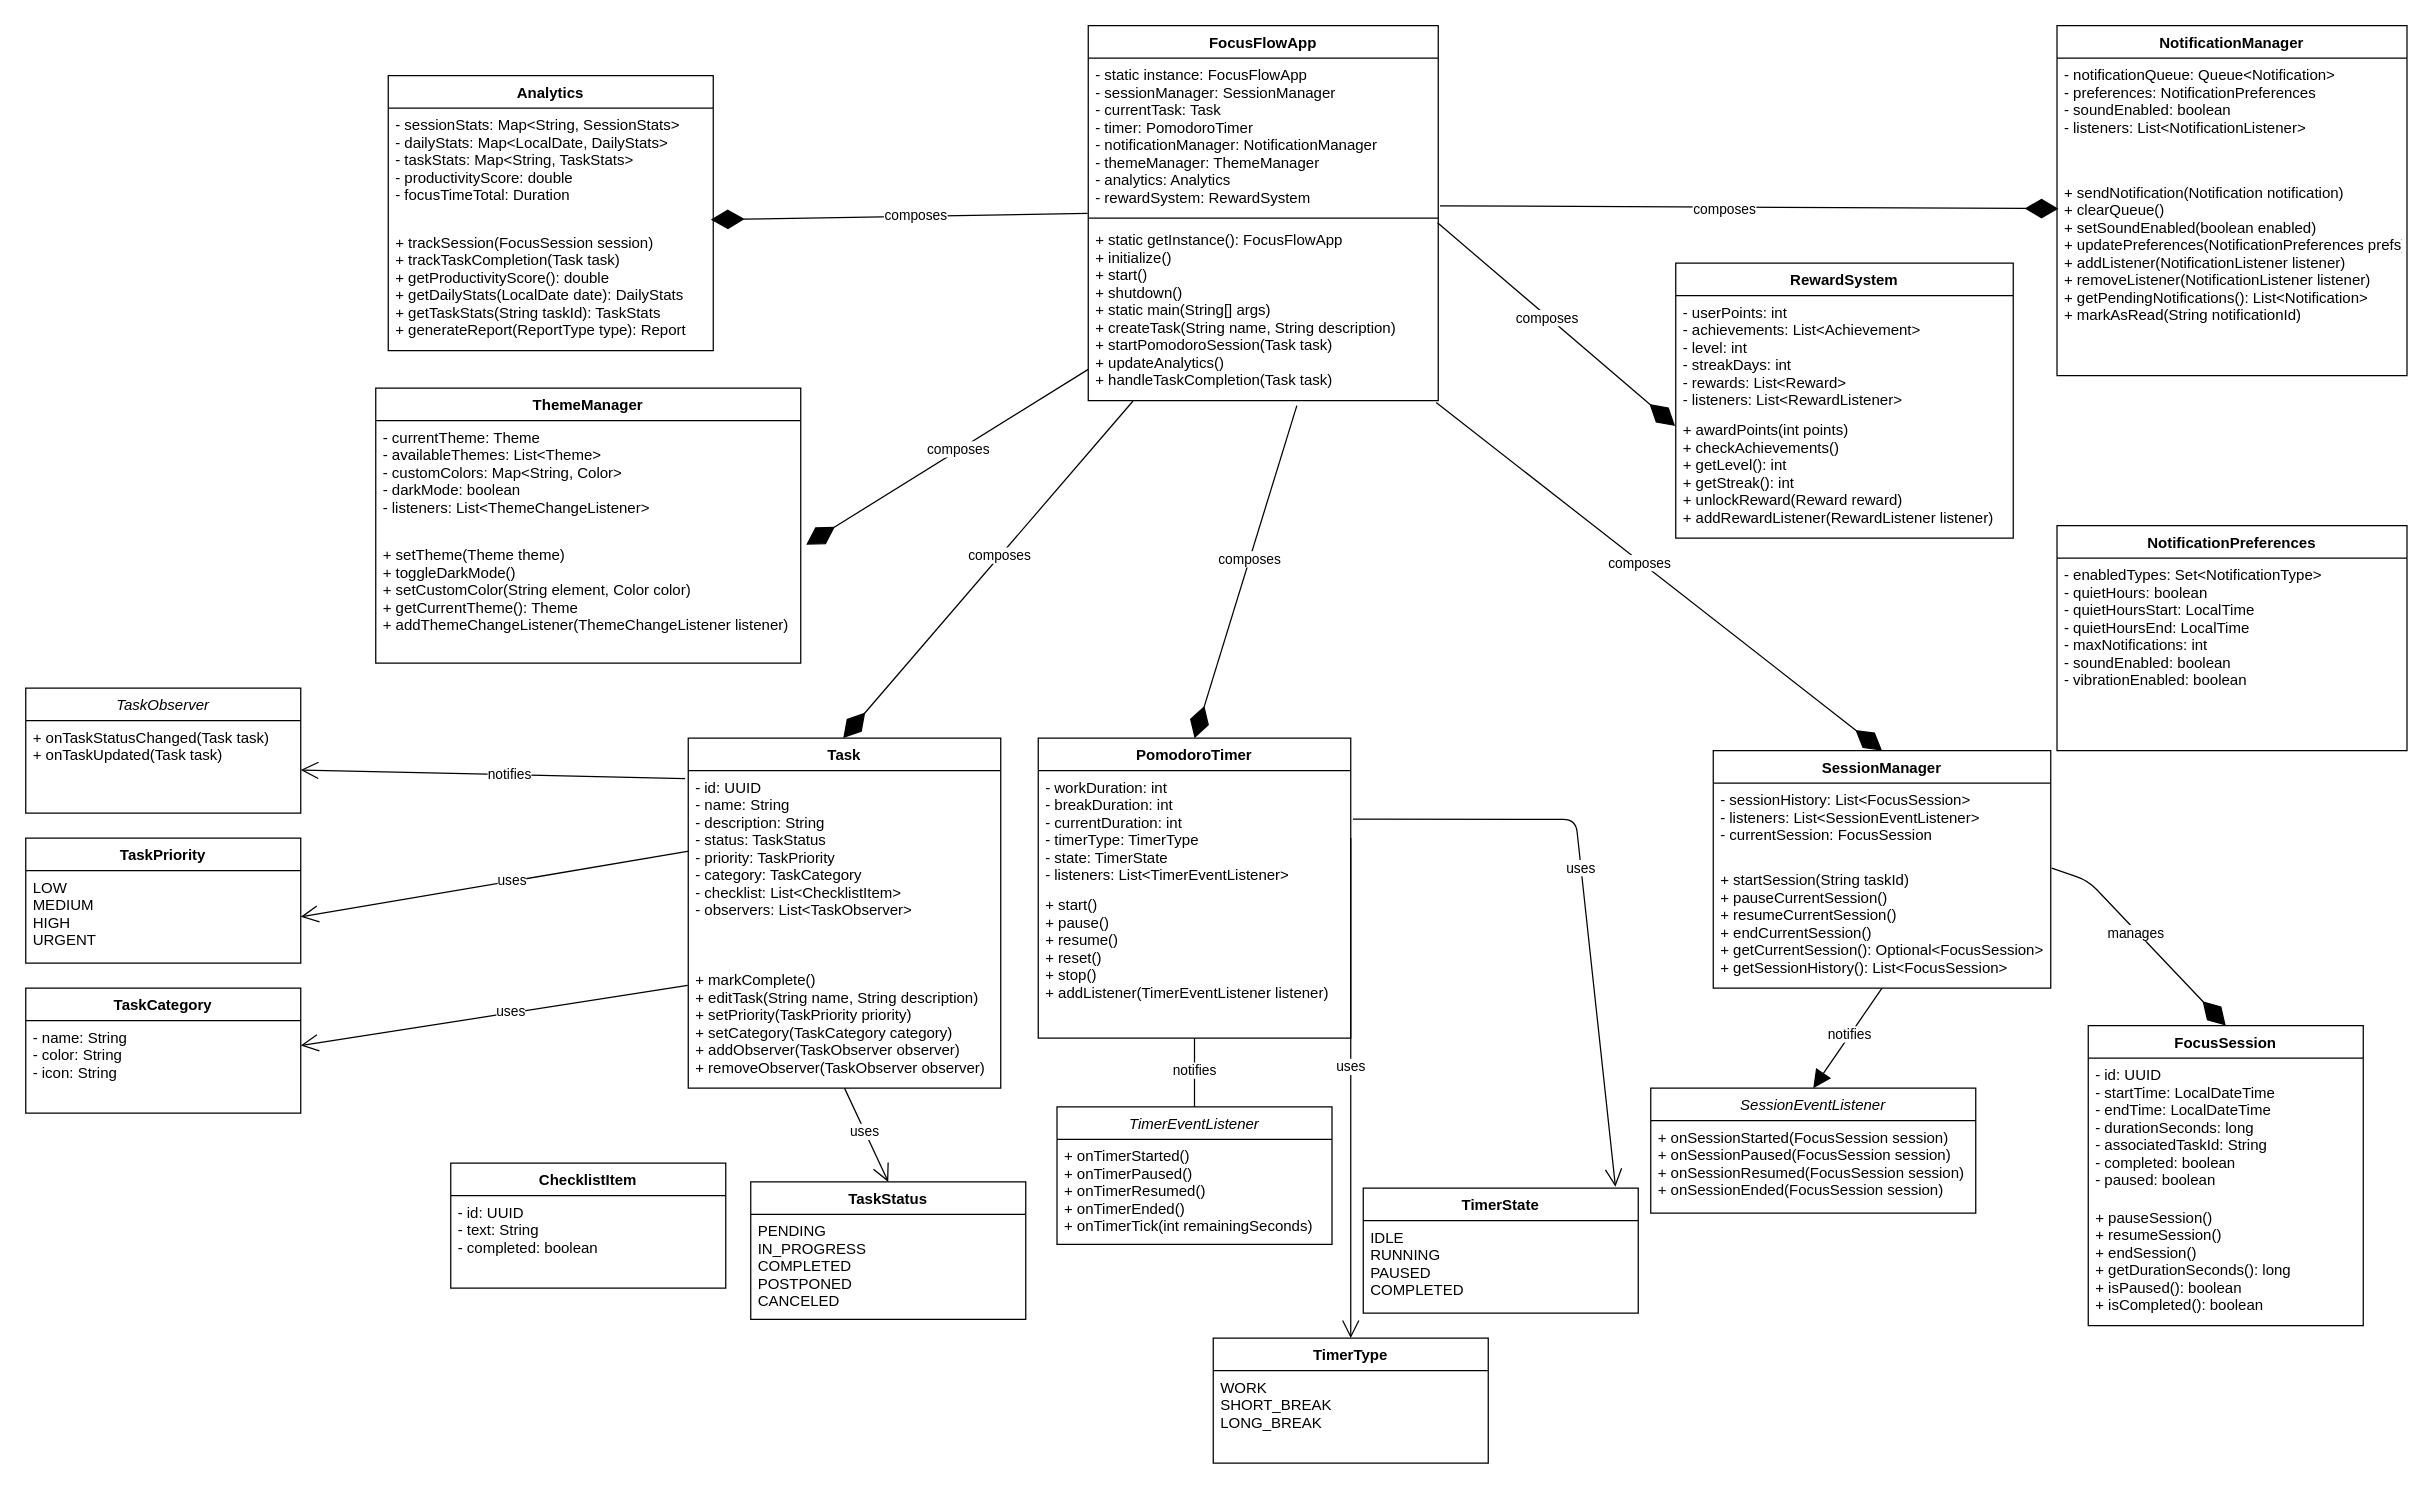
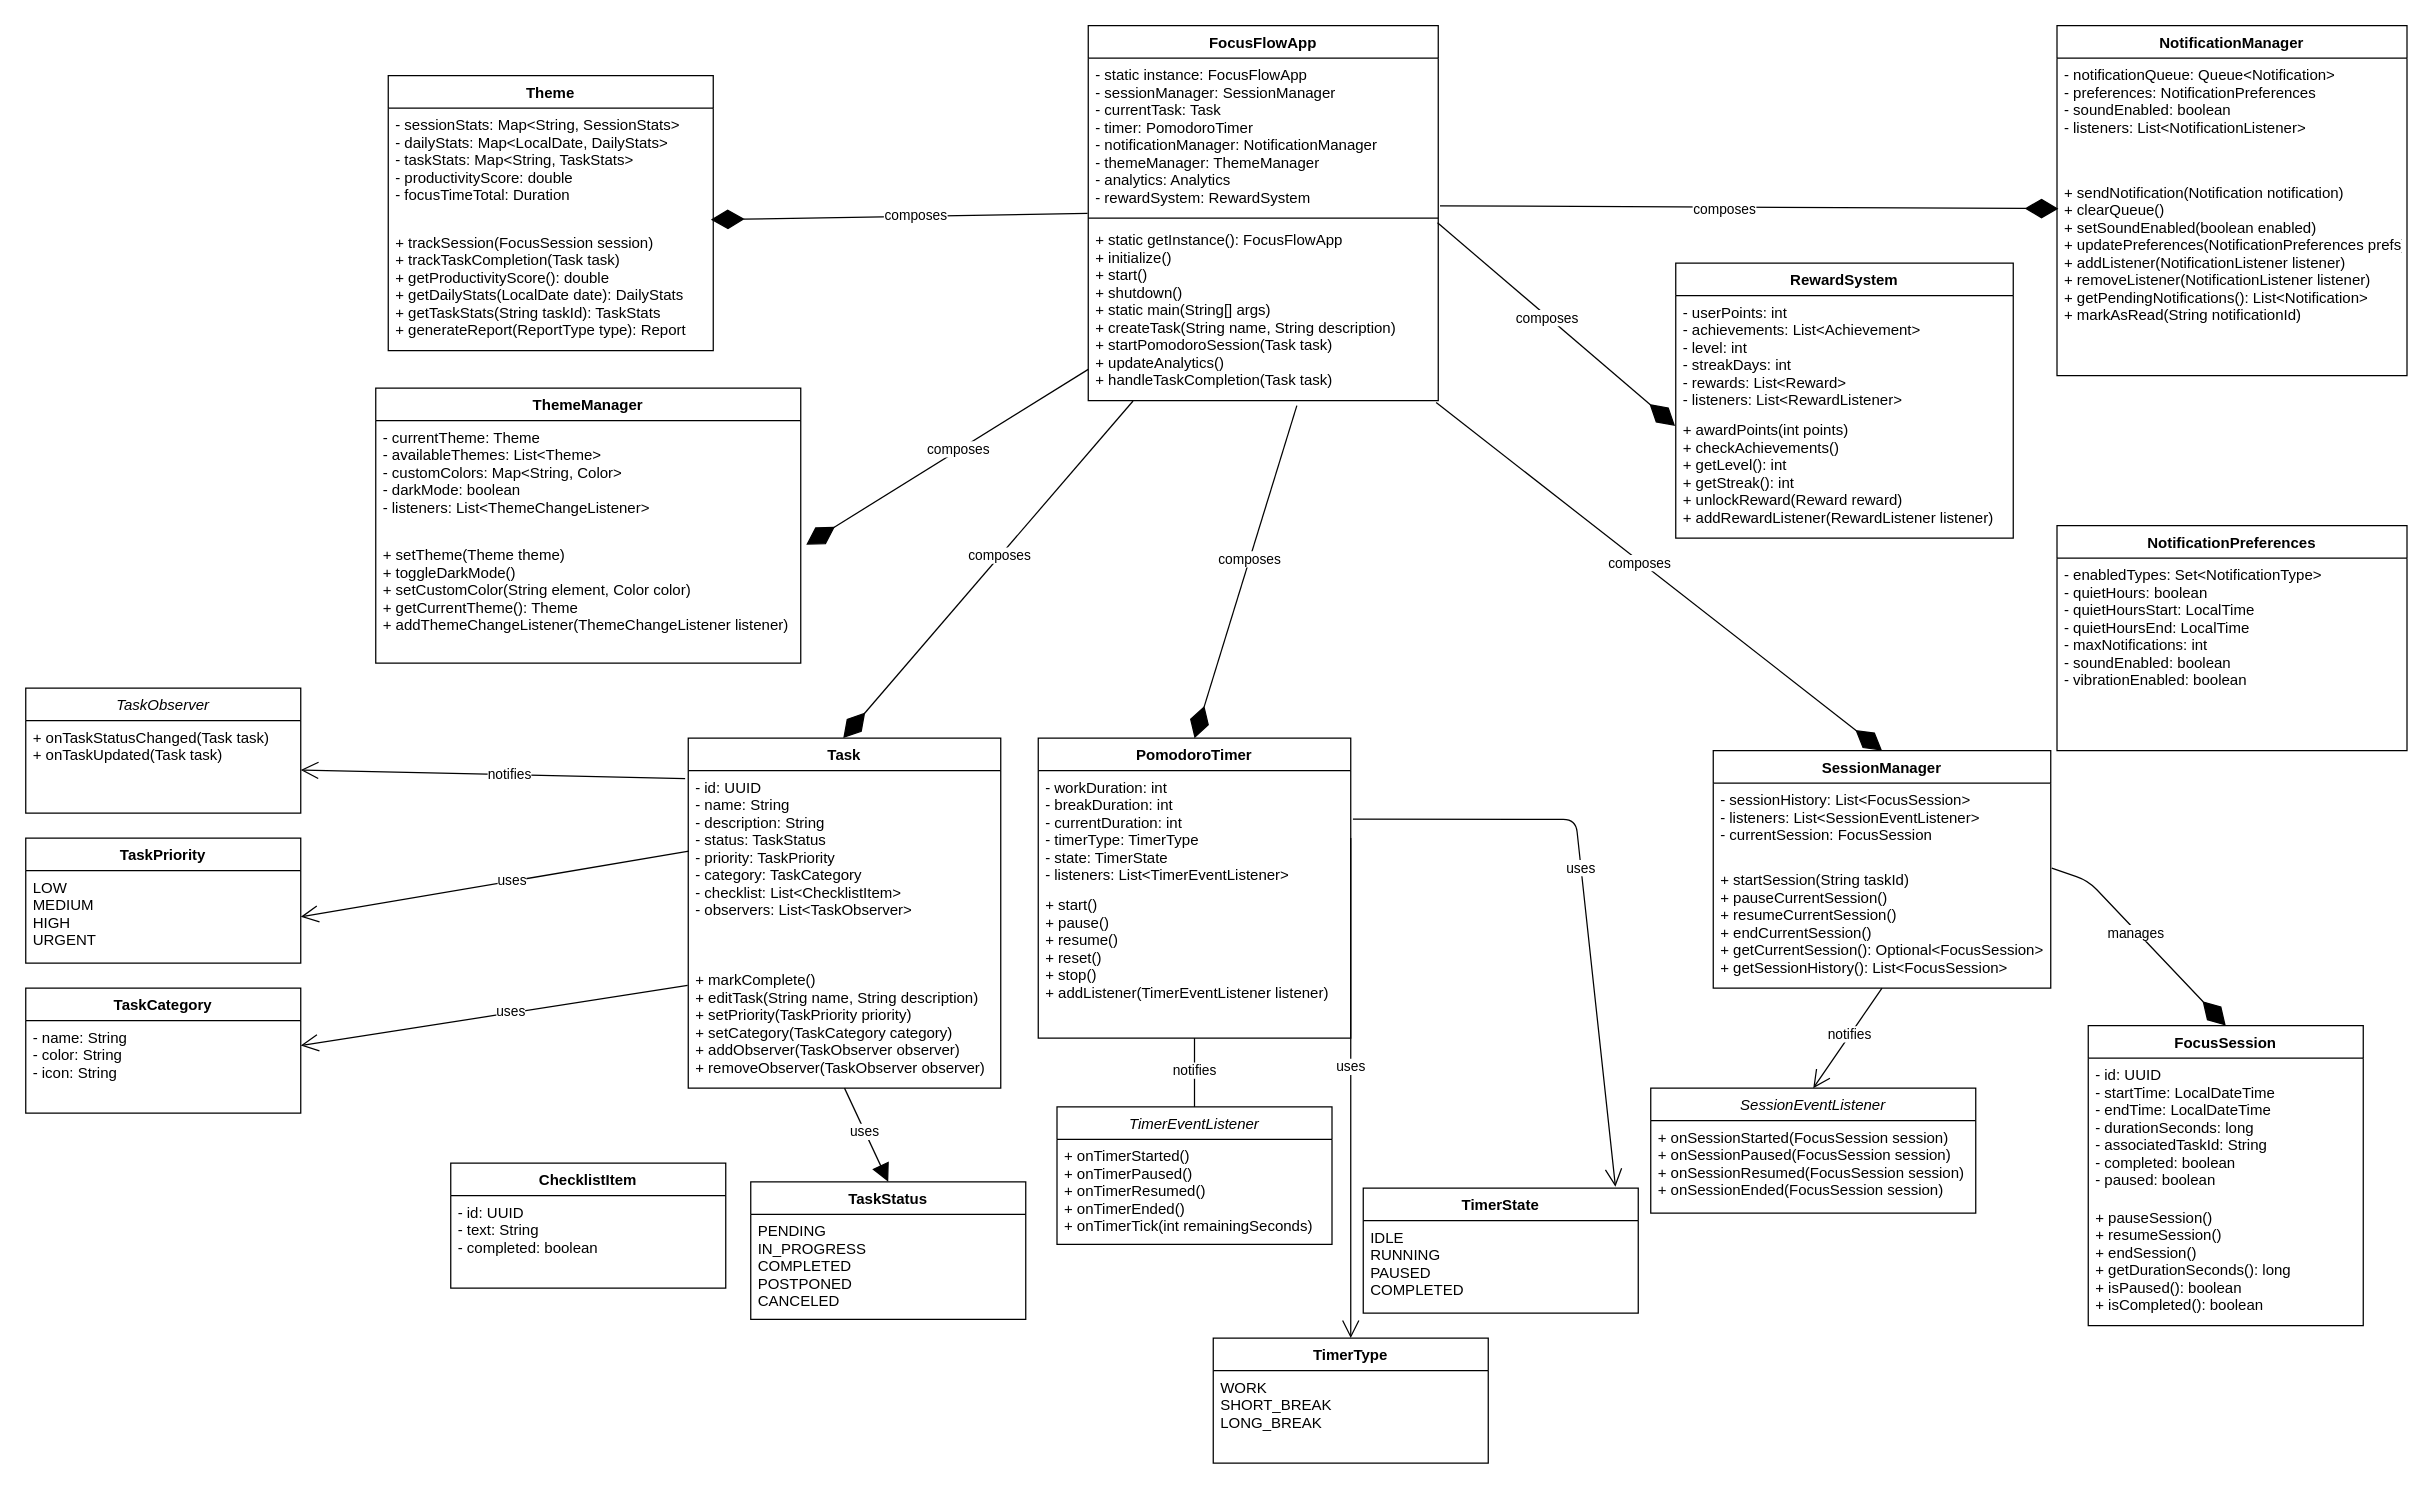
(550, 93) -> (550, 93)
(1824, 1073) -> (1820, 1078)
(883, 1171) -> (880, 1164)
